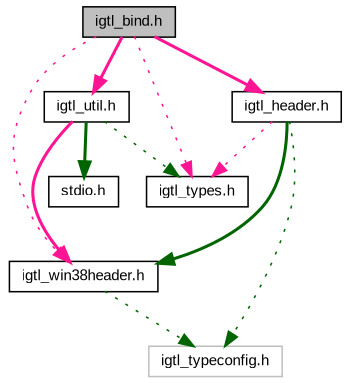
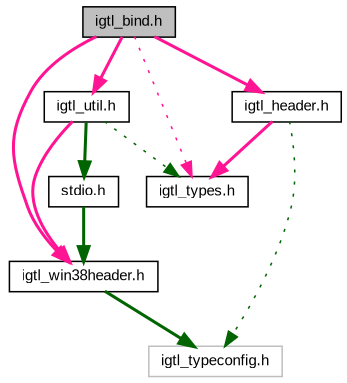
(15, 132) -> (15, 132)
(248, 144) -> (248, 144)
(257, 212) -> (84, 226)
(143, 315) -> (143, 315)
